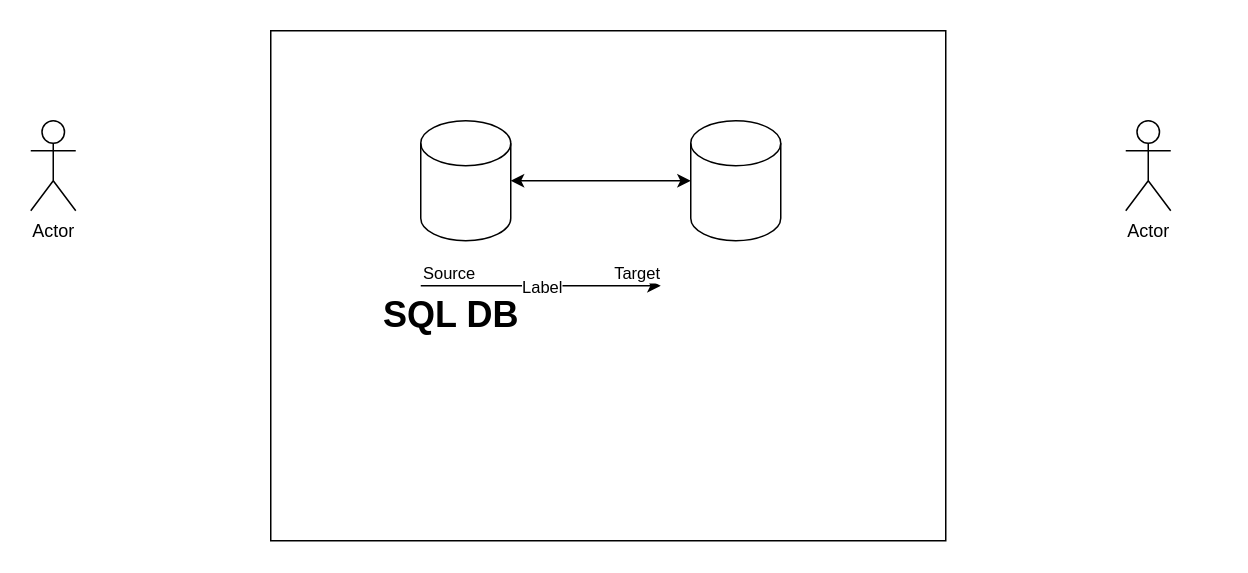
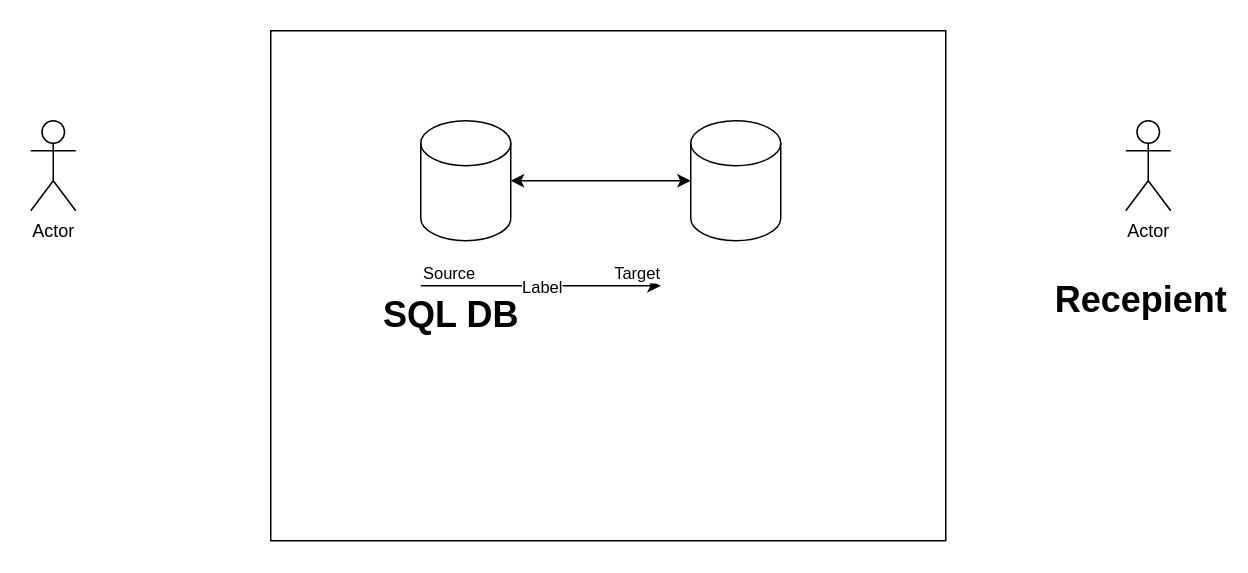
none -> (1141, 301)
